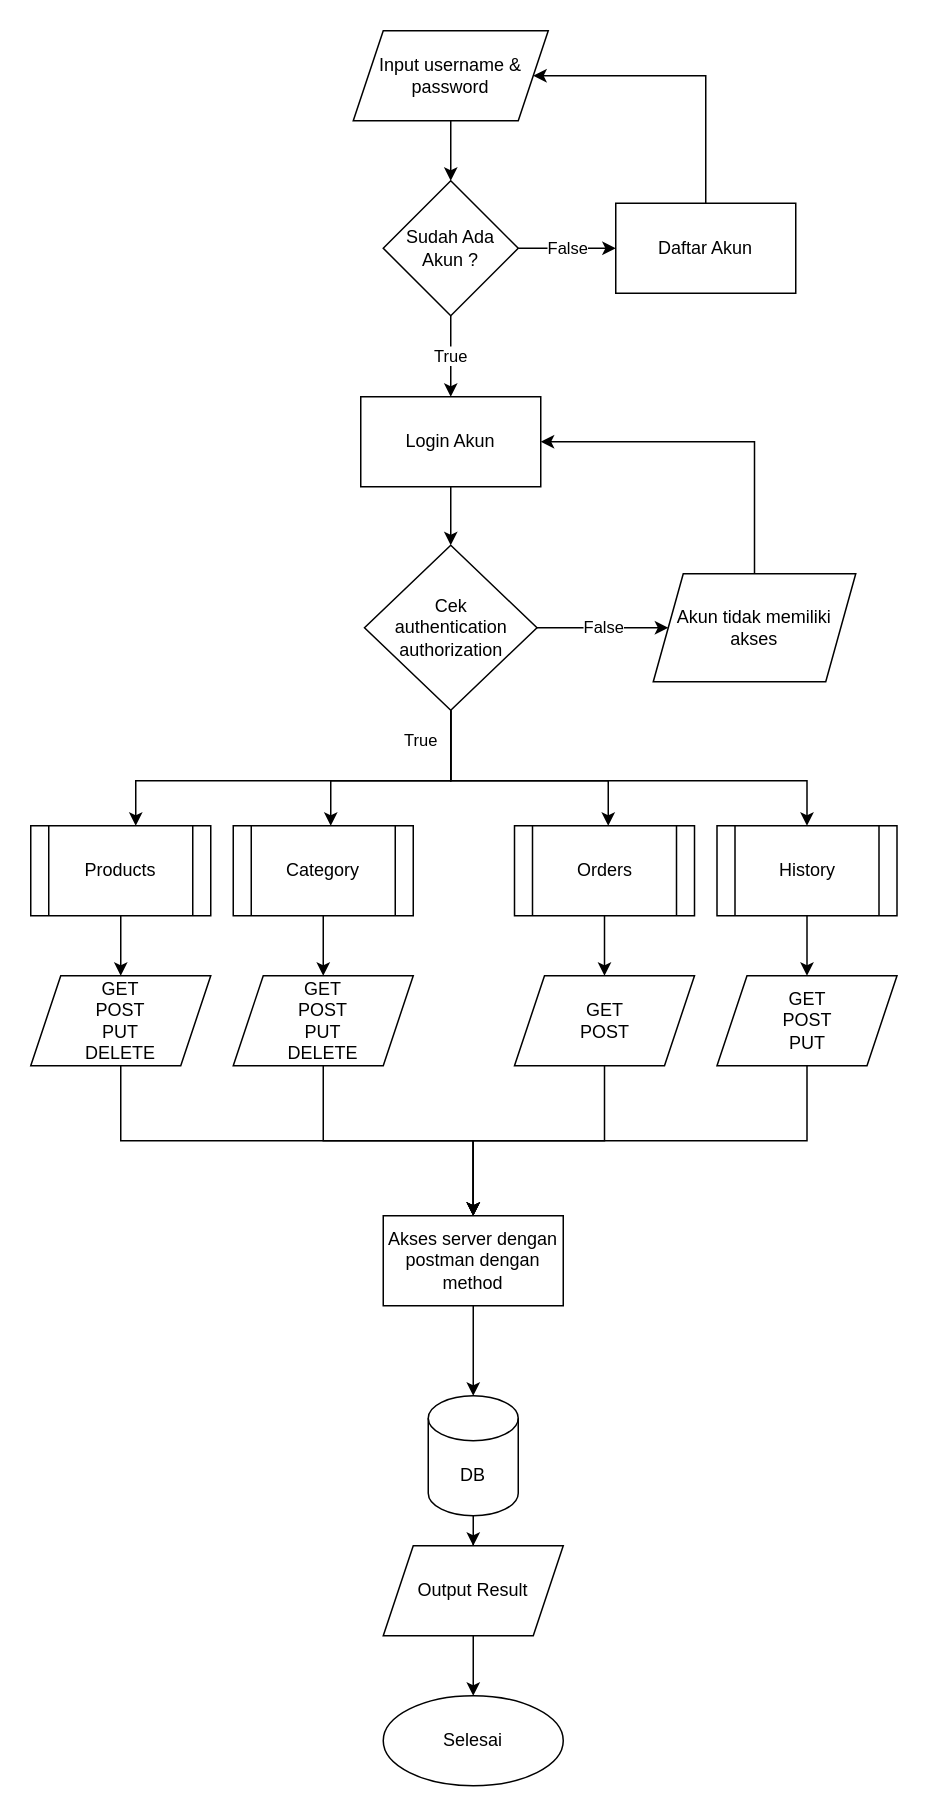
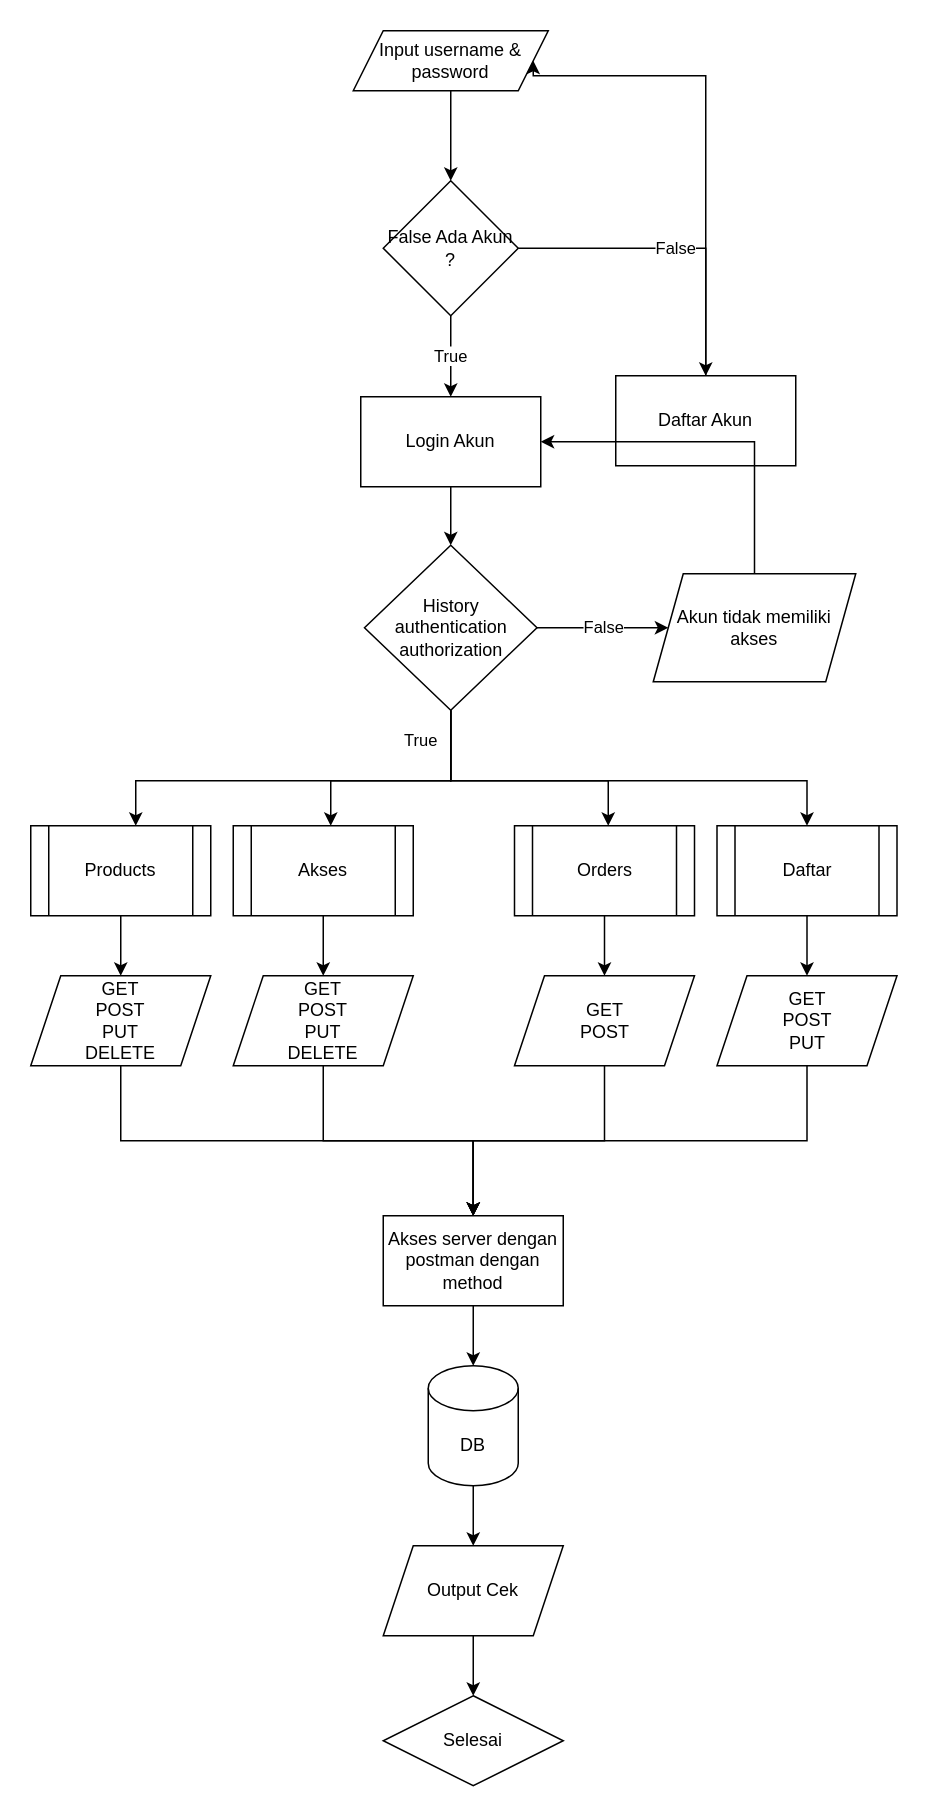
(451, 76) -> (451, 61)
(451, 248) -> (451, 248)
(706, 248) -> (706, 421)
(452, 628) -> (452, 628)
(323, 871) -> (323, 871)
(808, 871) -> (808, 871)
(473, 1456) -> (473, 1426)
(473, 1591) -> (473, 1591)
(473, 1741) -> (473, 1741)
